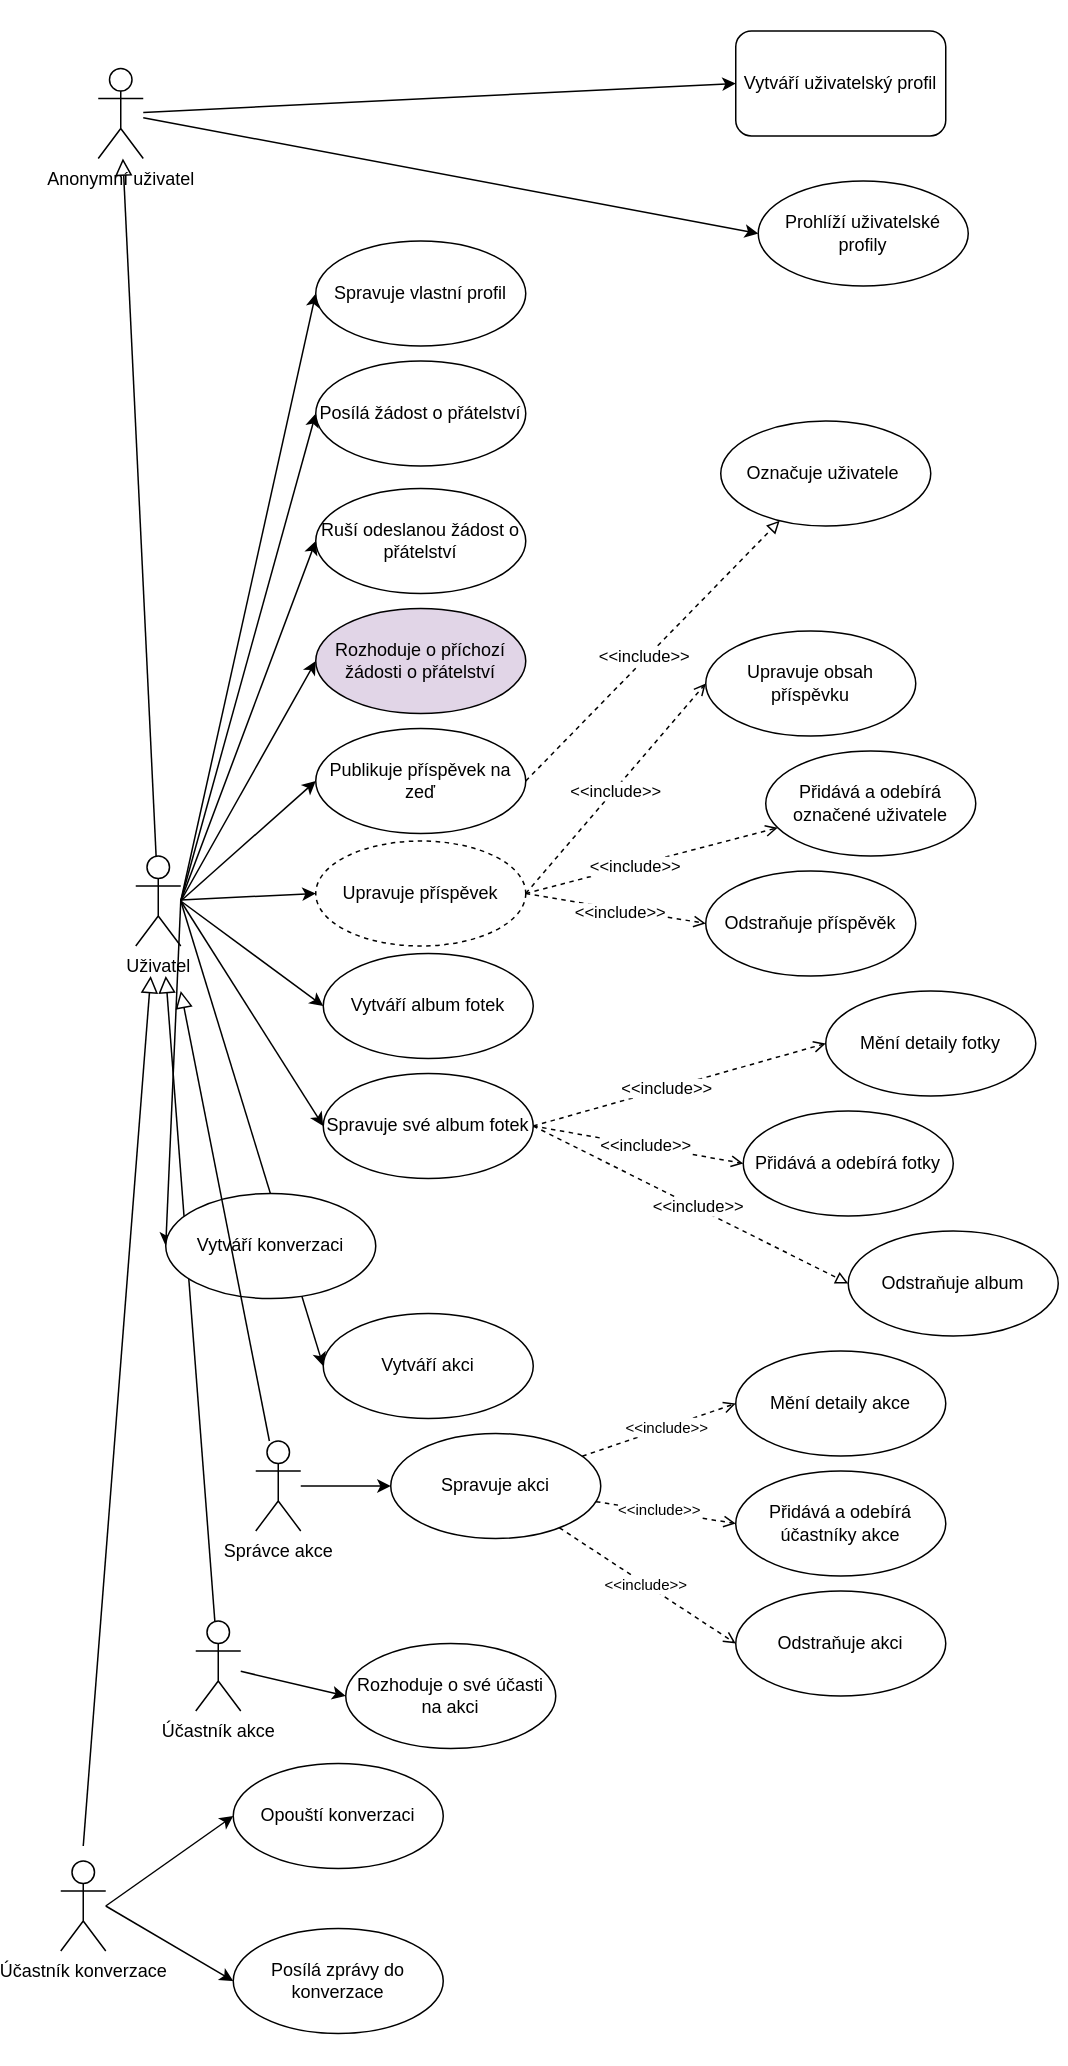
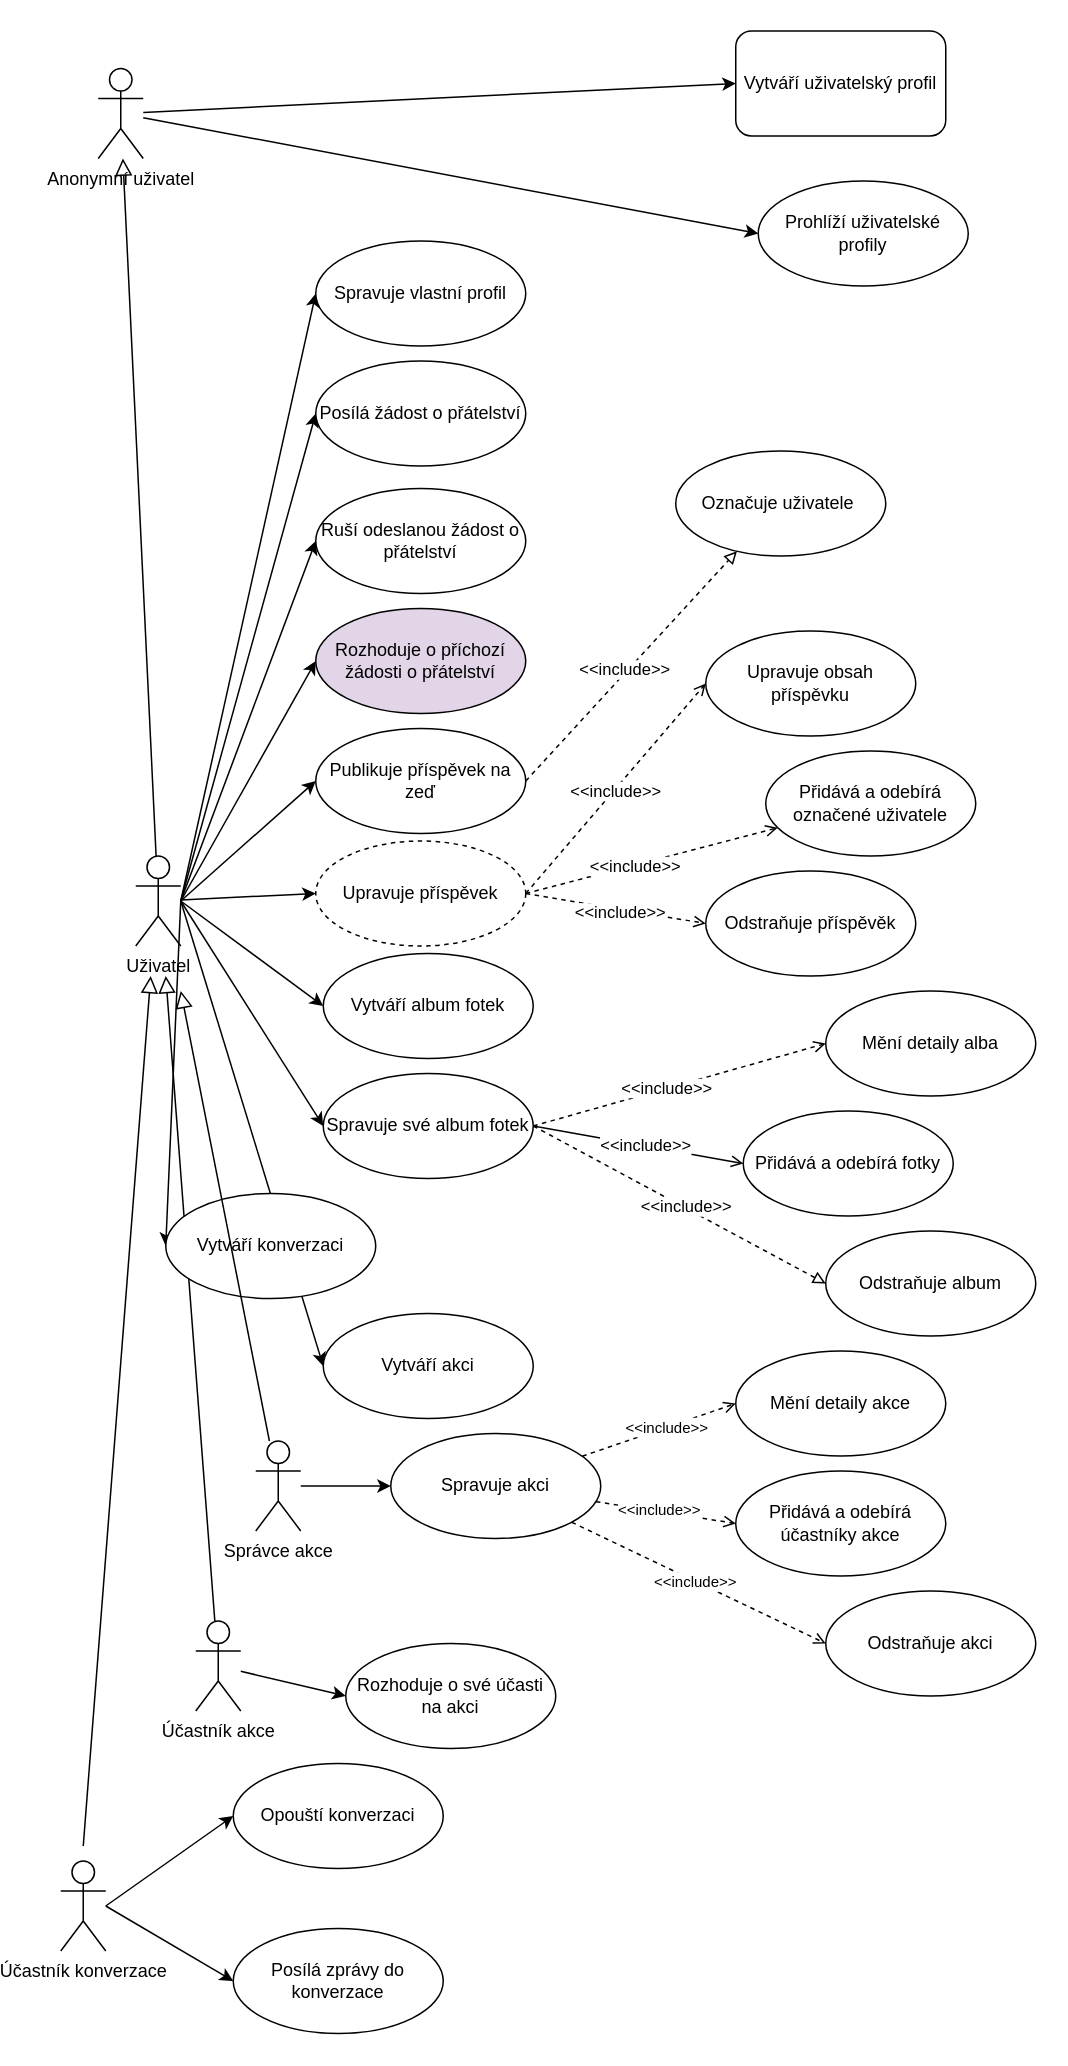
(826, 473) -> (781, 503)
(931, 1043) -> (931, 1043)
(568, 1132) -> (568, 1132)
(953, 1283) -> (931, 1283)
(841, 1643) -> (931, 1643)
